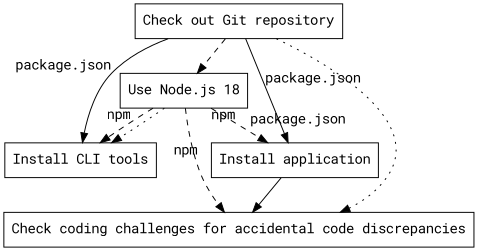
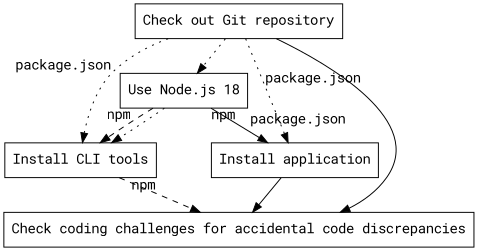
(214, 52) -> (214, 52)
(112, 73) -> (112, 73)
(265, 86) -> (265, 86)
(378, 109) -> (378, 109)
(235, 123) -> (235, 123)
(195, 159) -> (155, 193)
